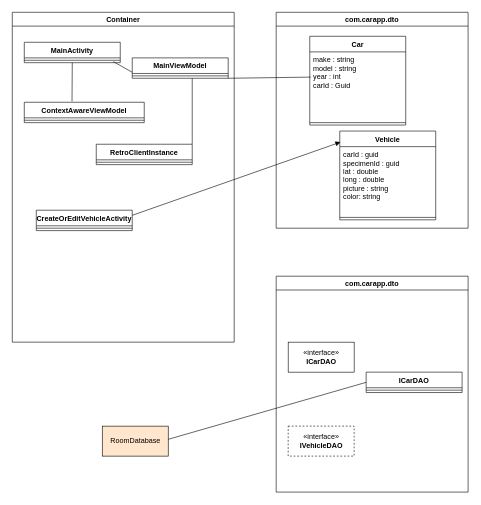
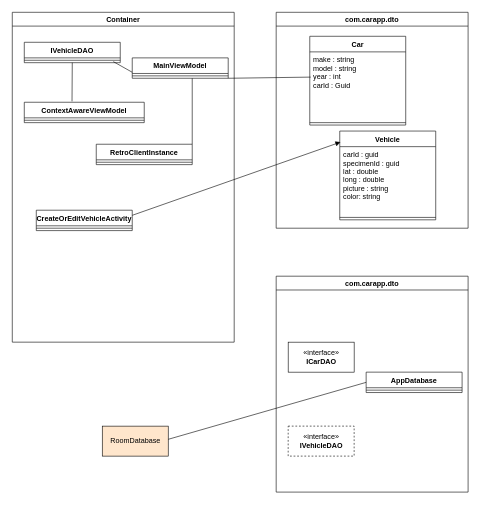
(72, 50) -> (72, 50)
(414, 380) -> (414, 380)
